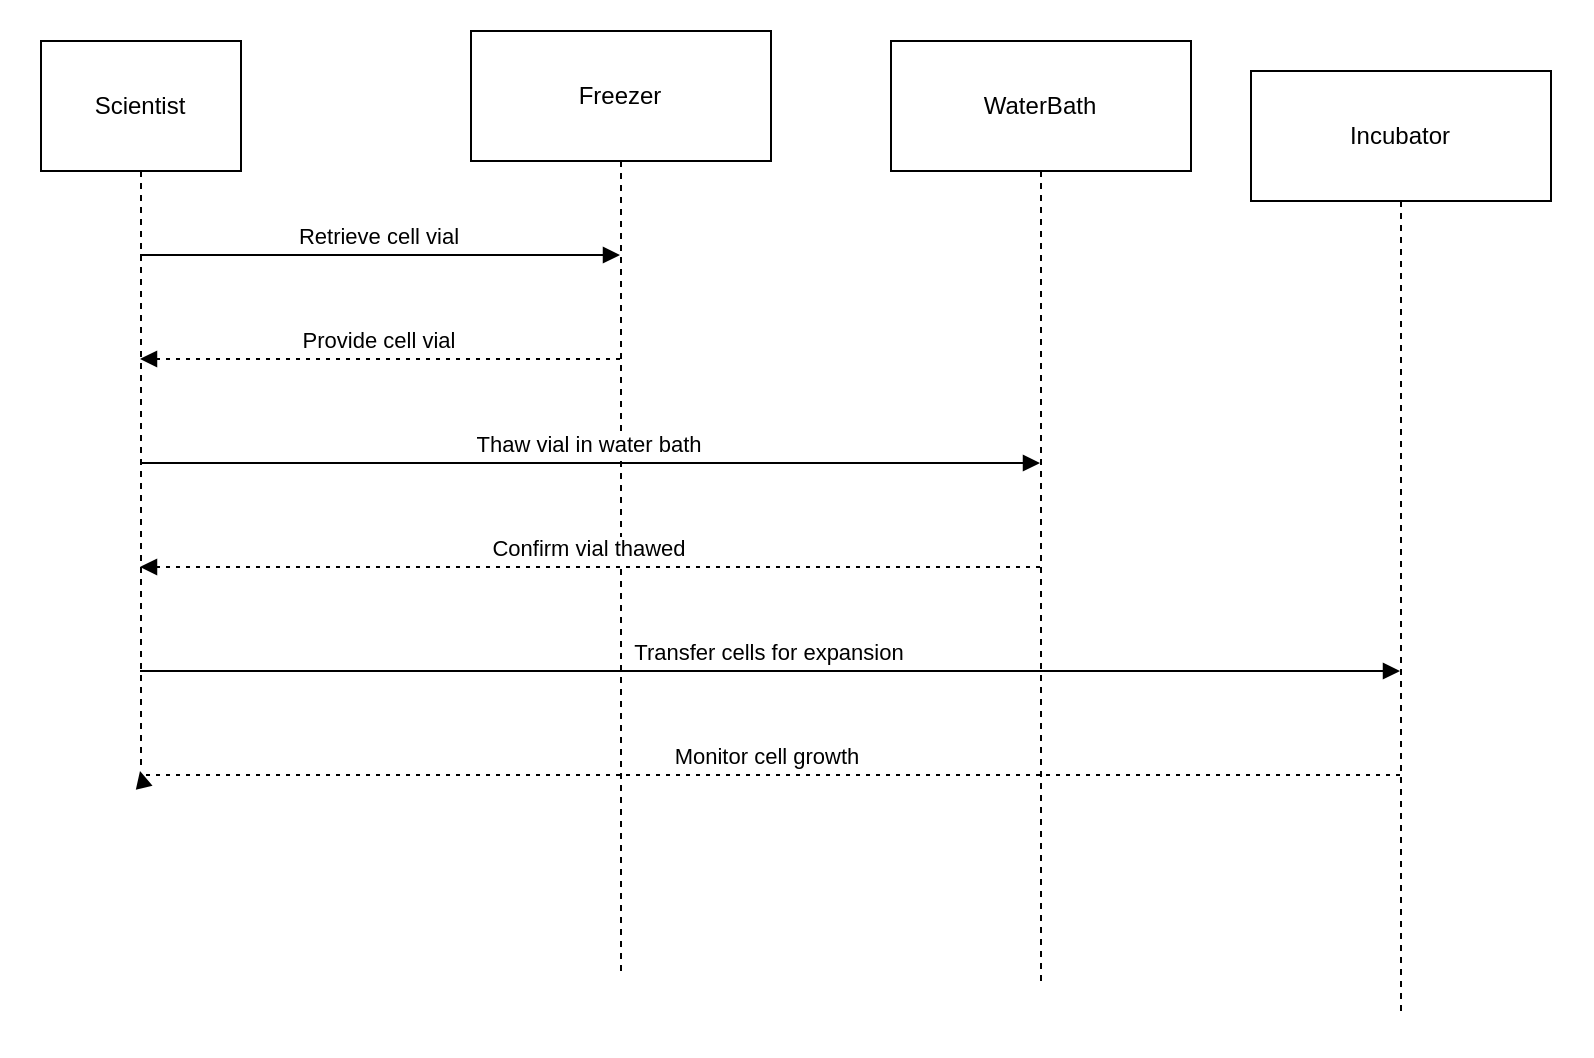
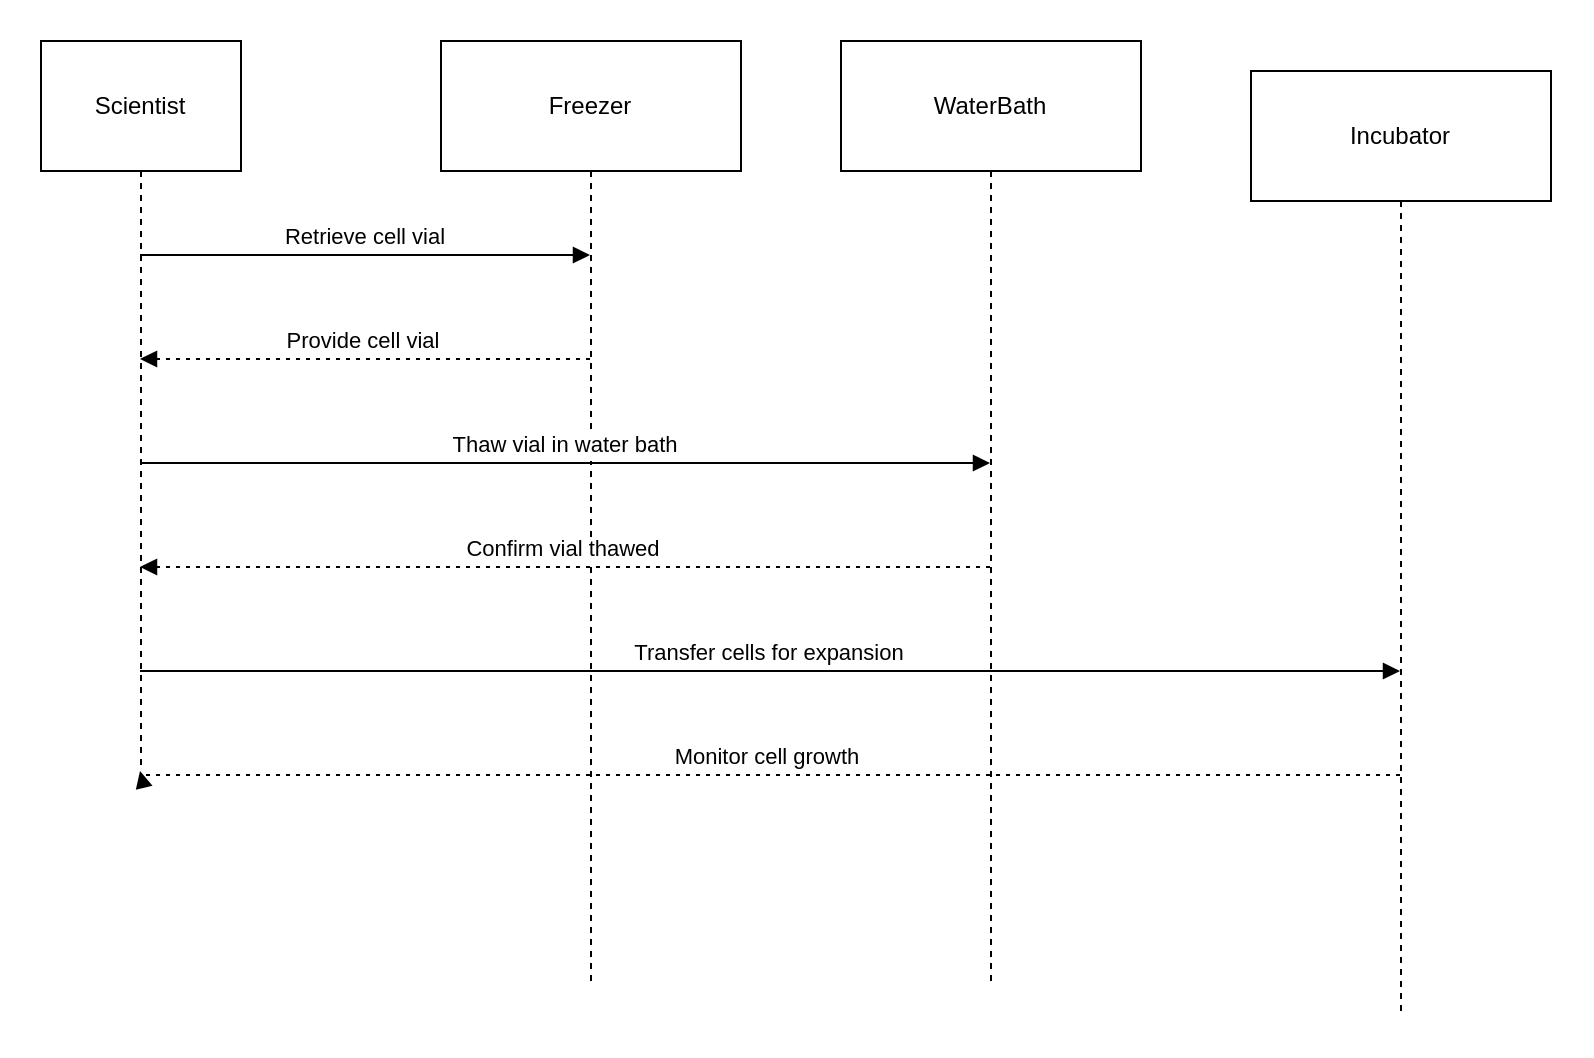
(621, 503) -> (591, 513)
(1041, 513) -> (991, 513)
